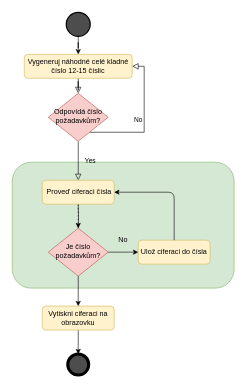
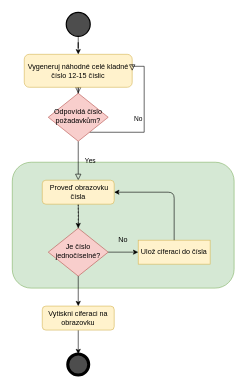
(78, 66) -> (78, 71)
(78, 192) -> (78, 192)
(78, 251) -> (78, 251)
(174, 252) -> (174, 252)
